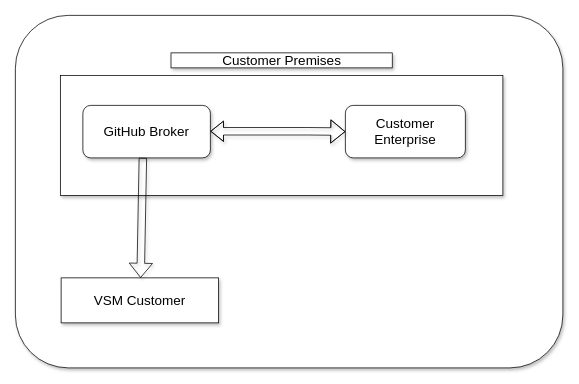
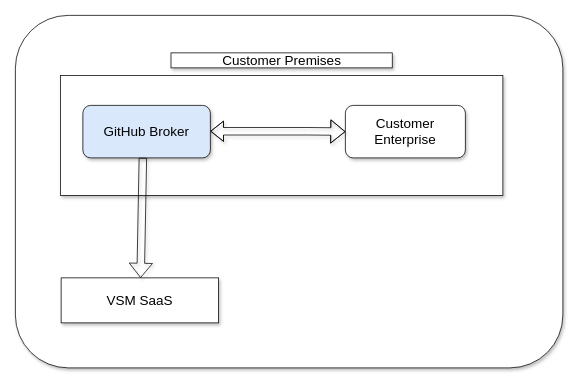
(147, 132) -> (147, 132)
(140, 300) -> (140, 300)
